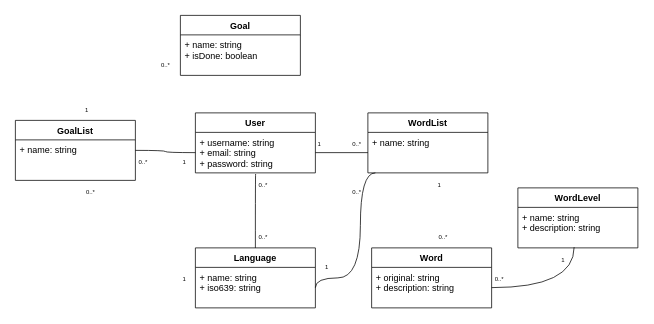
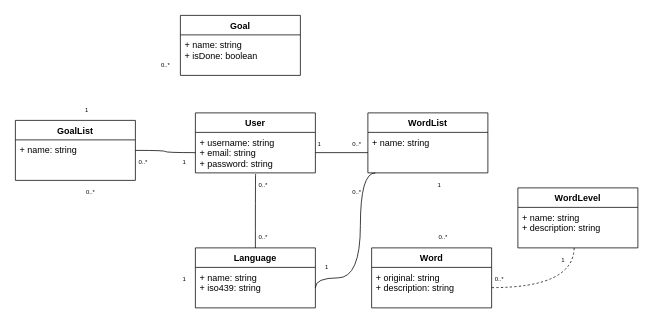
(230, 278) -> (230, 278)
(541, 282) -> (541, 282)
